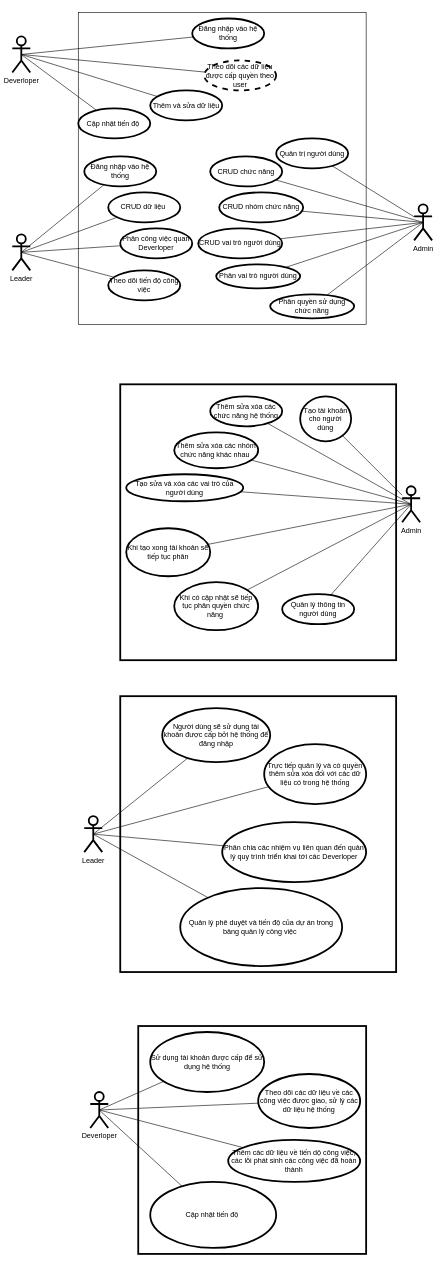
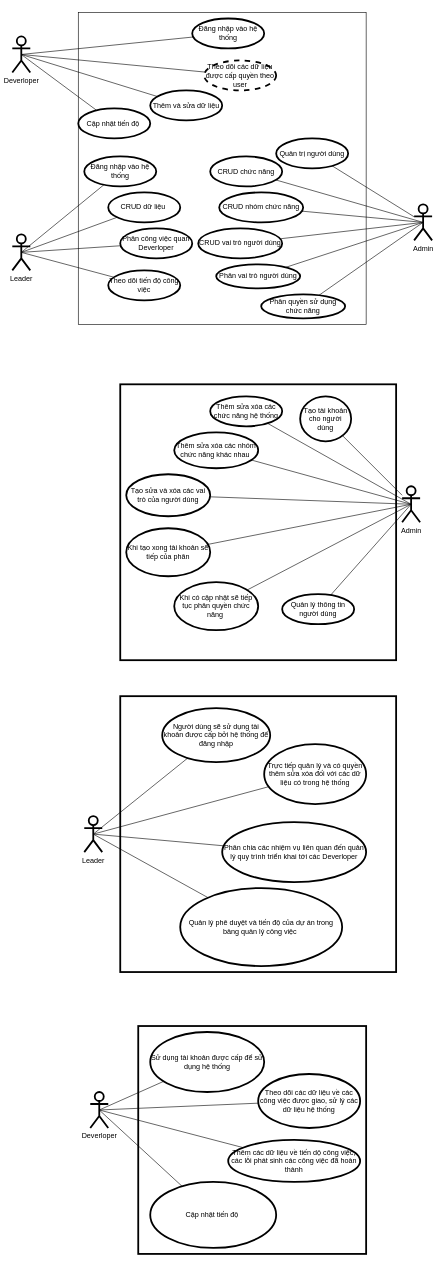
(312, 306) -> (303, 306)
(185, 488) -> (168, 495)
(168, 552) -> (168, 552)
